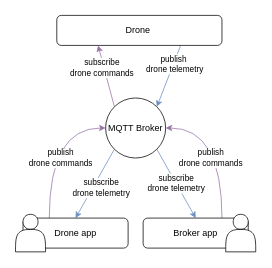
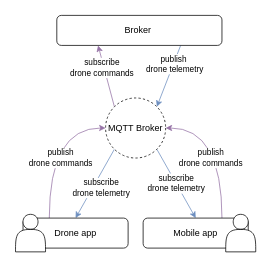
(139, 30) -> (139, 30)
(135, 128) -> (135, 128)
(195, 233) -> (195, 233)
